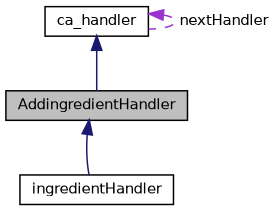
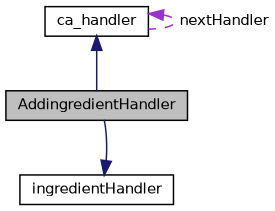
(87, 155) -> (107, 140)
